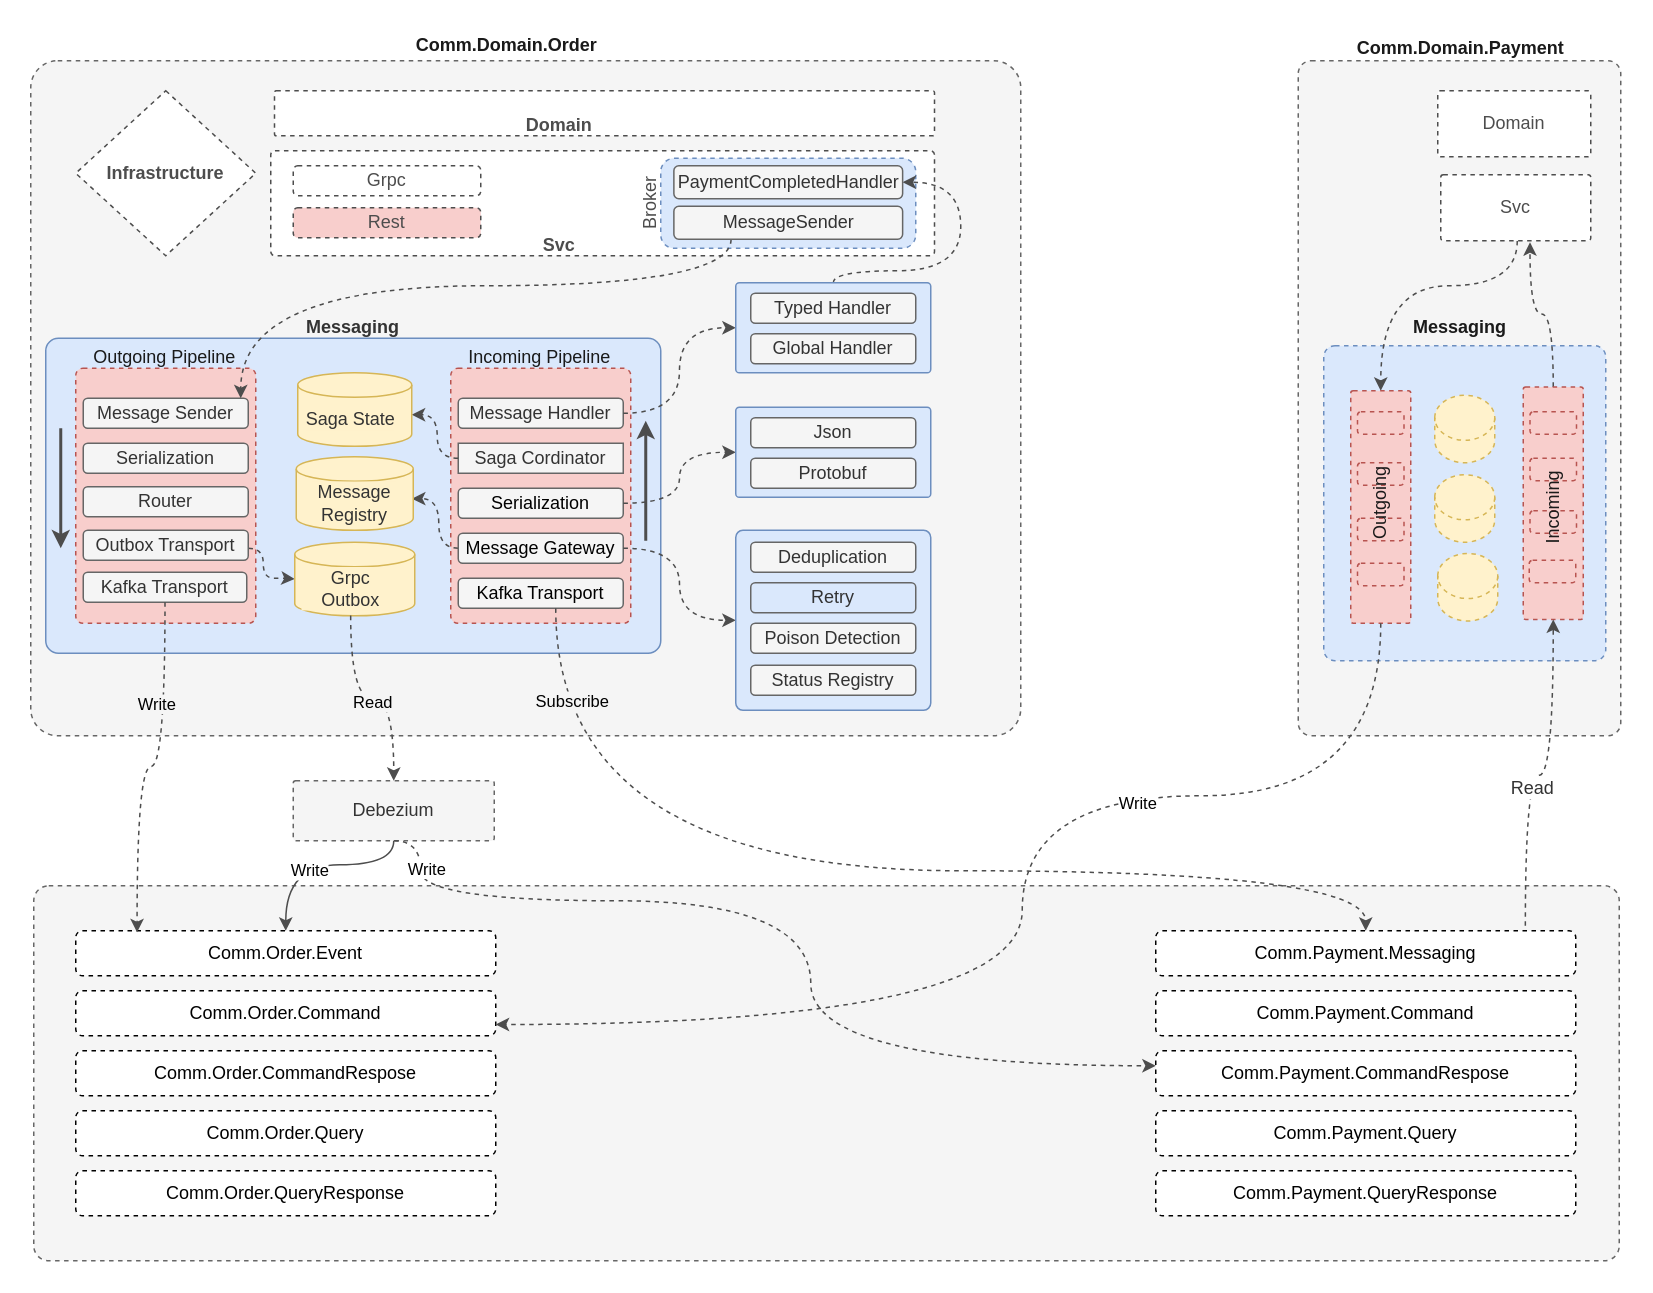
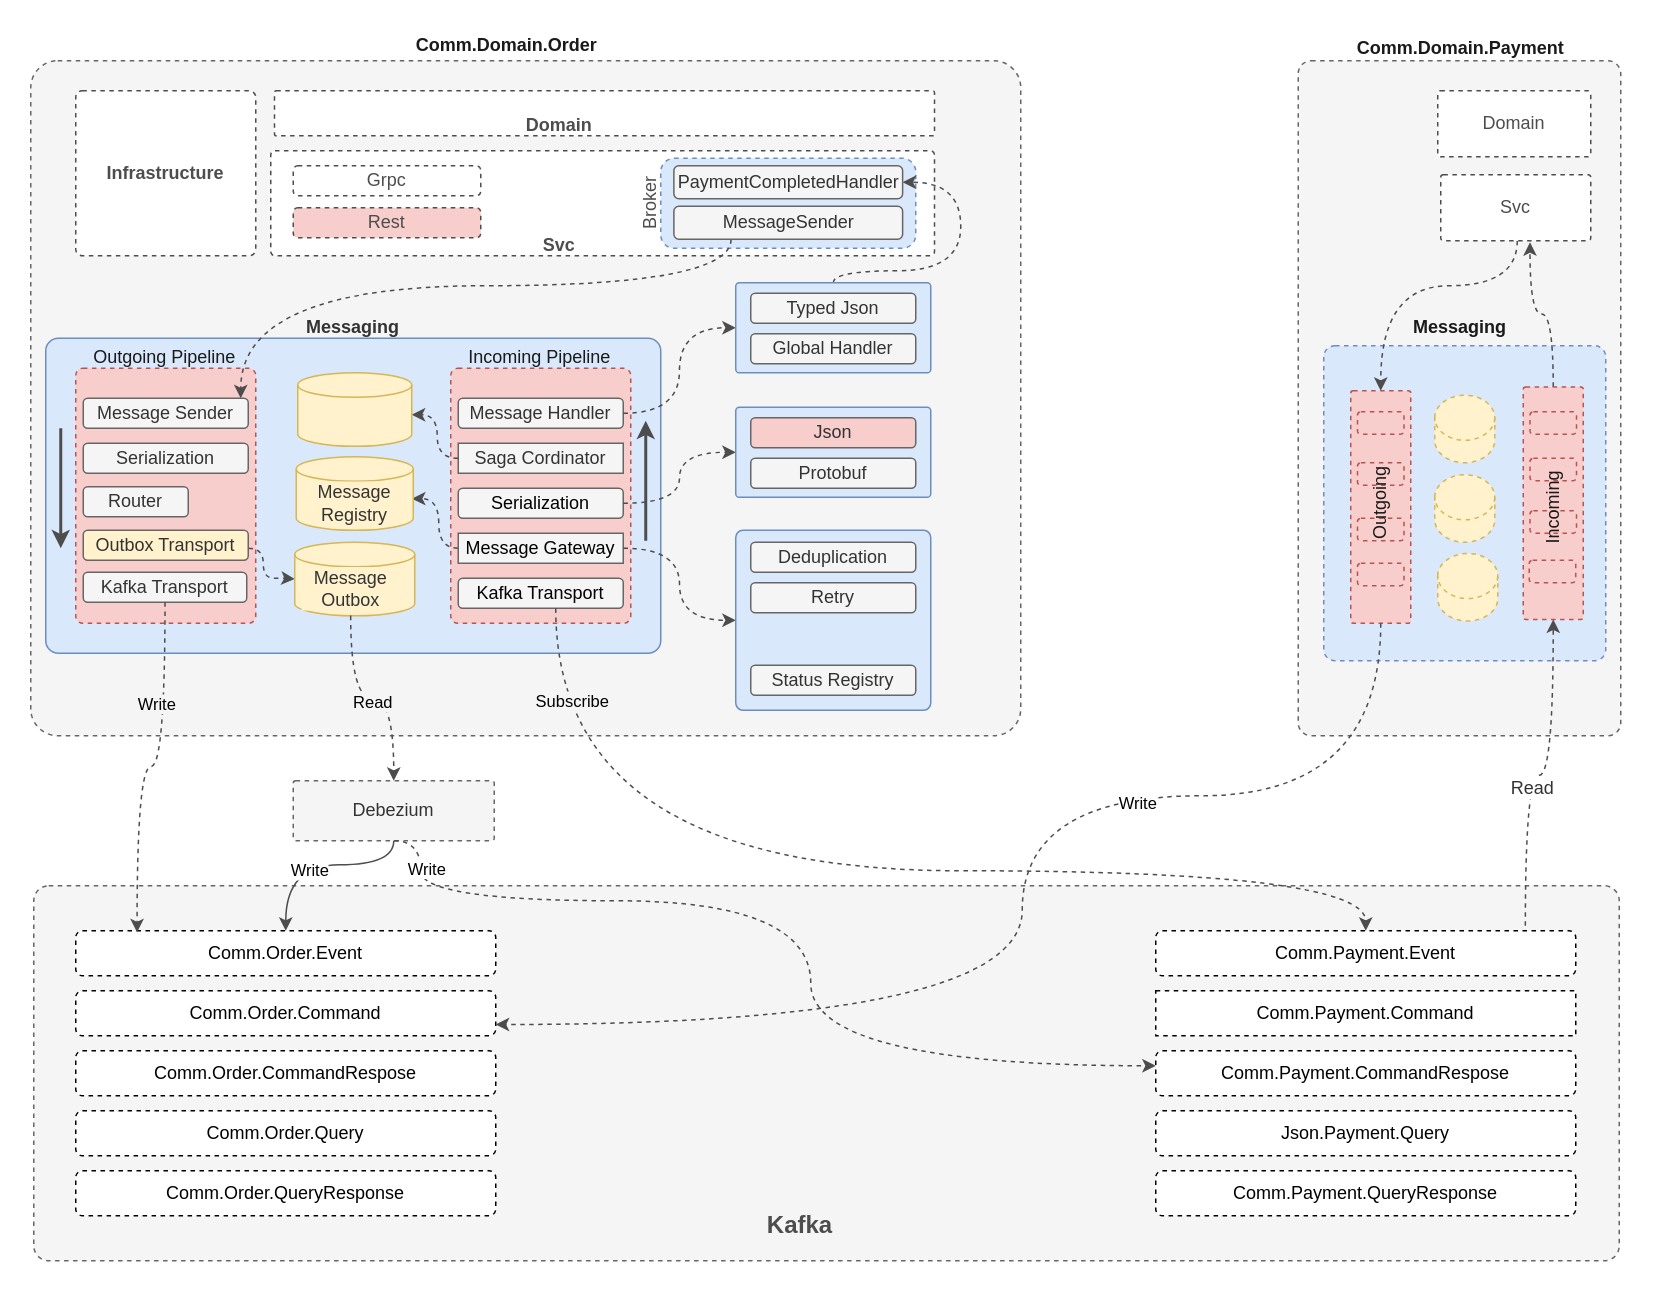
(166, 173) -> (166, 173)
(833, 308) -> (833, 308)
(351, 419) -> none
(833, 433) -> (833, 433)
(166, 502) -> (136, 502)
(166, 545) -> (166, 545)
(541, 548) -> (541, 548)
(351, 589) -> (351, 589)
(833, 598) -> (833, 598)
(833, 638) -> none
(1366, 953) -> (1366, 953)
(1366, 1013) -> (1366, 1013)
(1366, 1133) -> (1366, 1133)
none -> (800, 1225)
